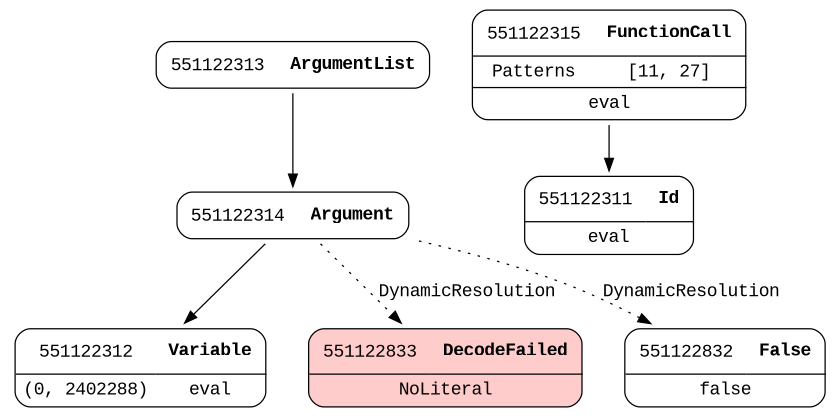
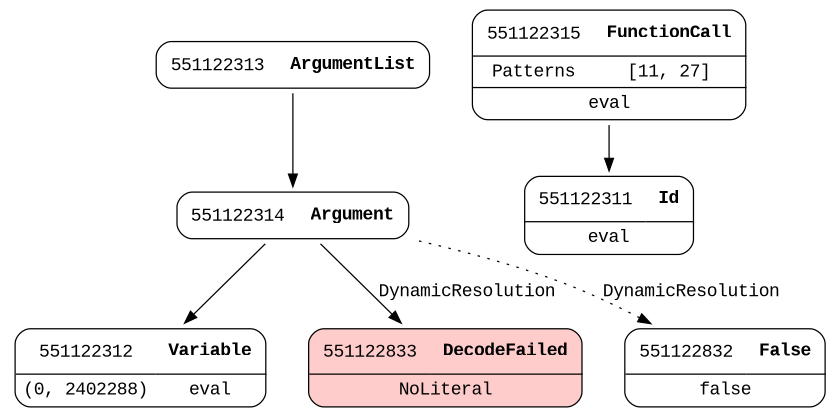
(356, 279) -> (356, 279)
